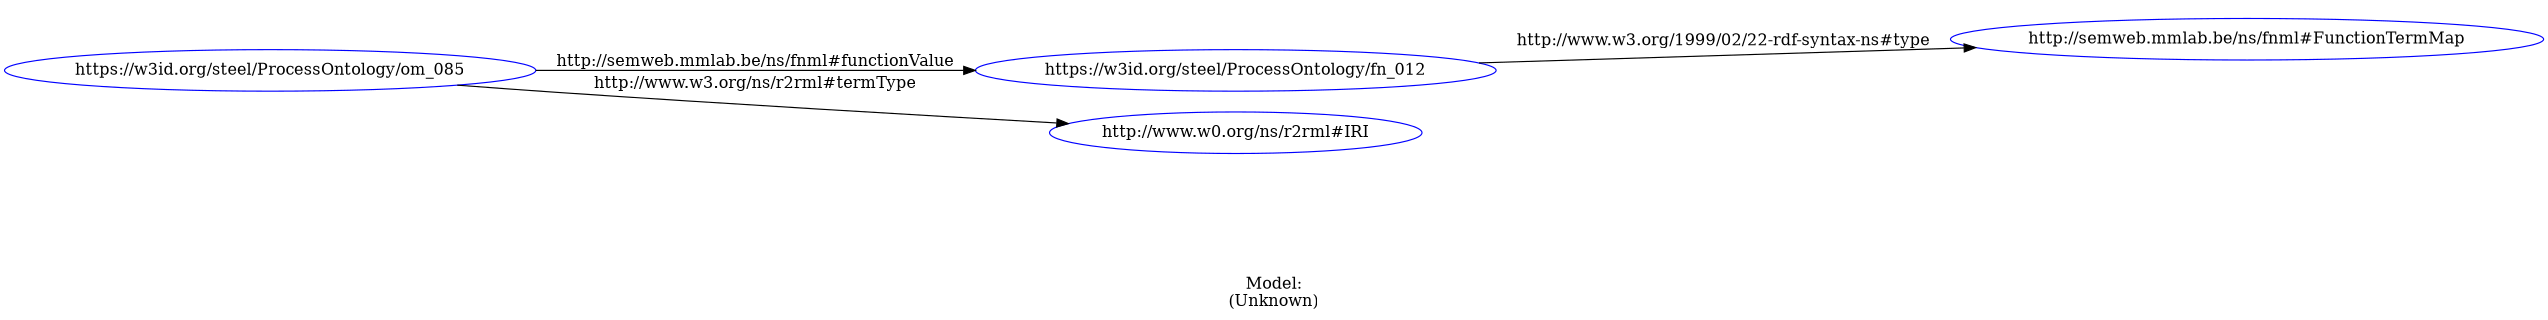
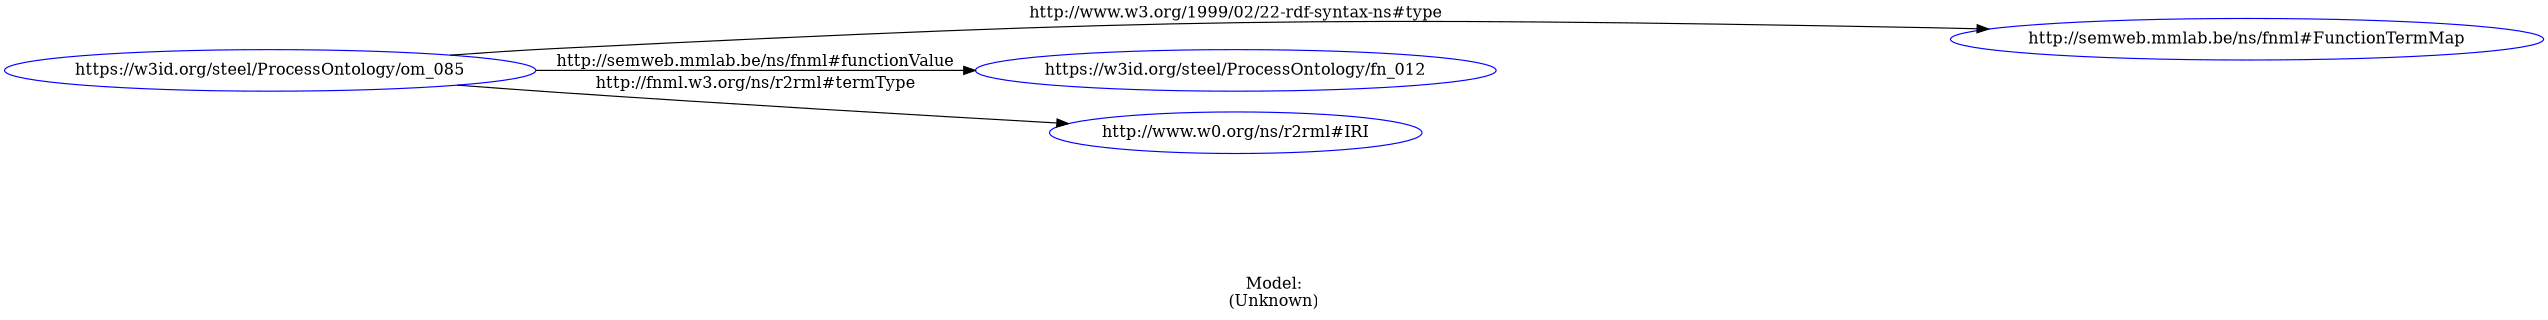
(1721, 55) -> (1213, 23)
(756, 84) -> (756, 84)
